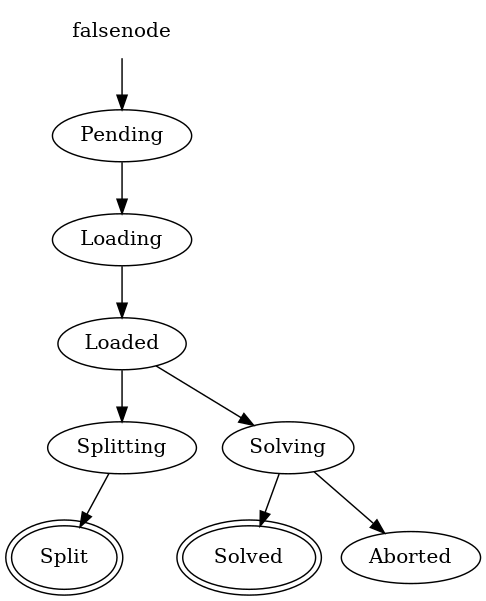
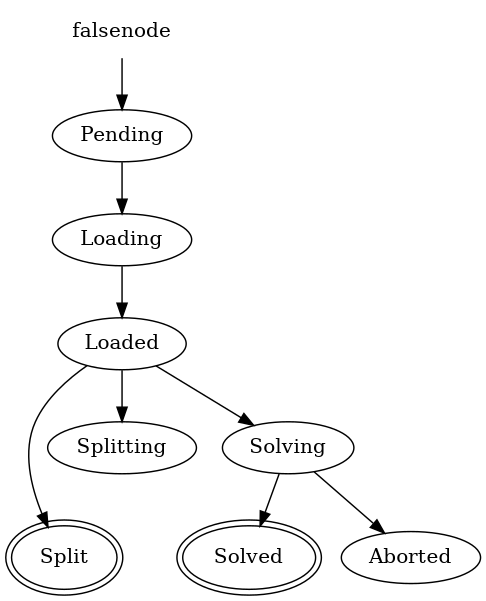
(98, 494) -> (32, 430)
